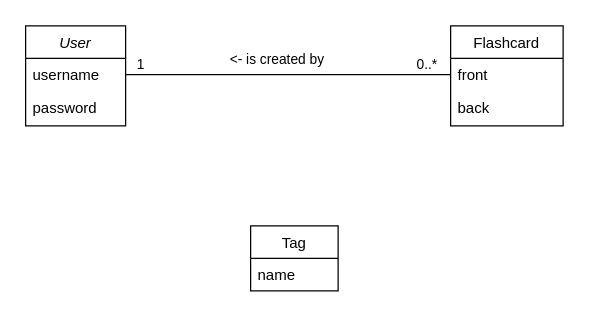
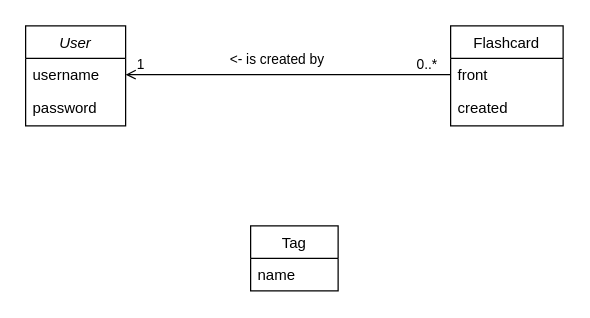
(131, 74) -> (131, 74)
(474, 108) -> (487, 108)
